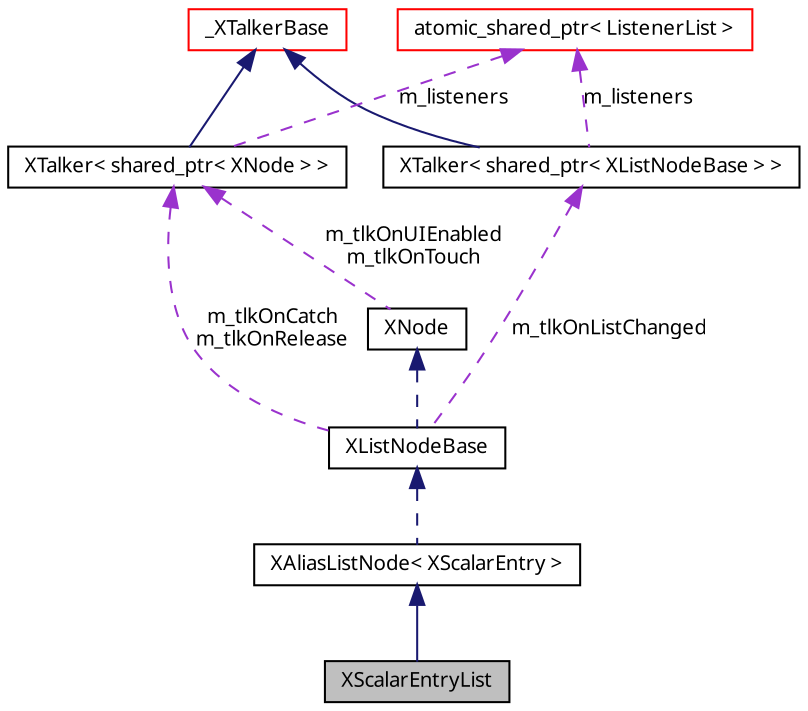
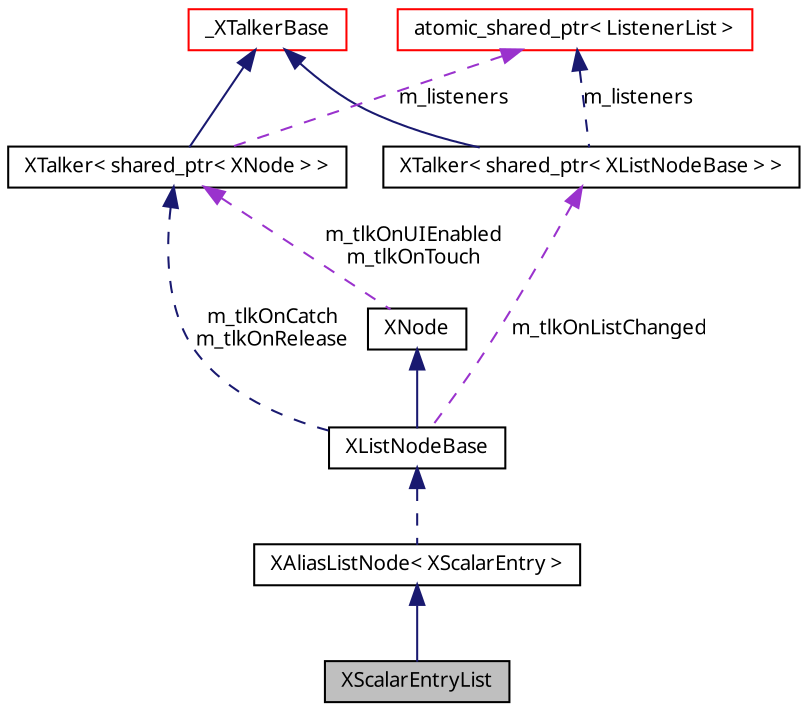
(585, 109) -> (585, 109)
(198, 354) -> (198, 354)
(417, 399) -> (417, 399)
